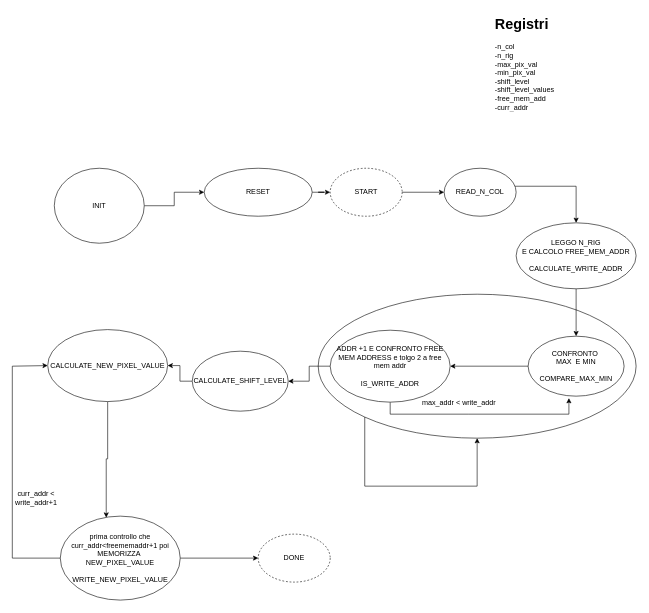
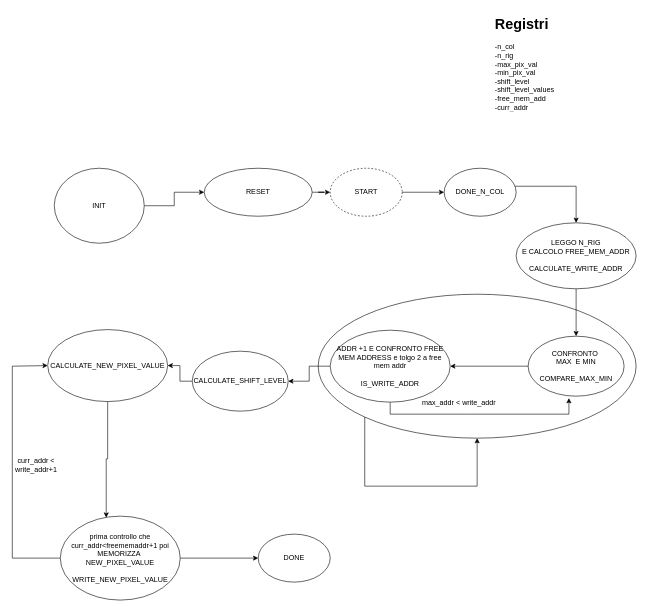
(480, 192) -> (480, 192)
(36, 498) -> (36, 465)
(294, 558) -> (294, 558)
